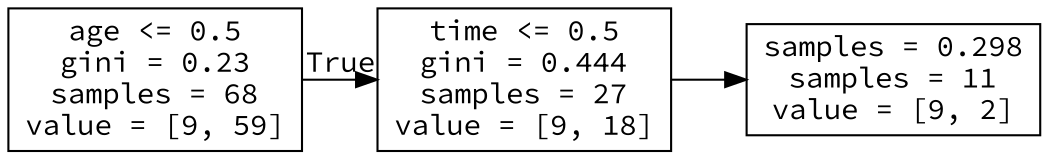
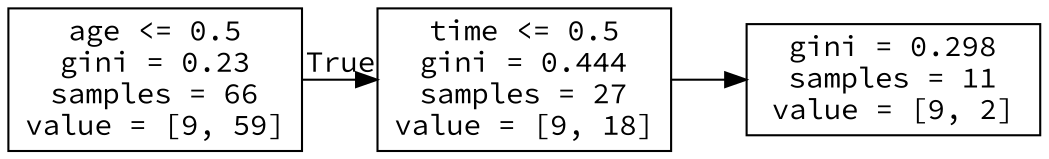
(155, 80) -> (155, 80)
(893, 80) -> (893, 80)
